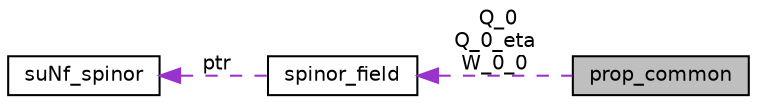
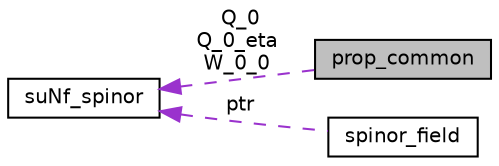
(505, 76) -> (247, 78)
